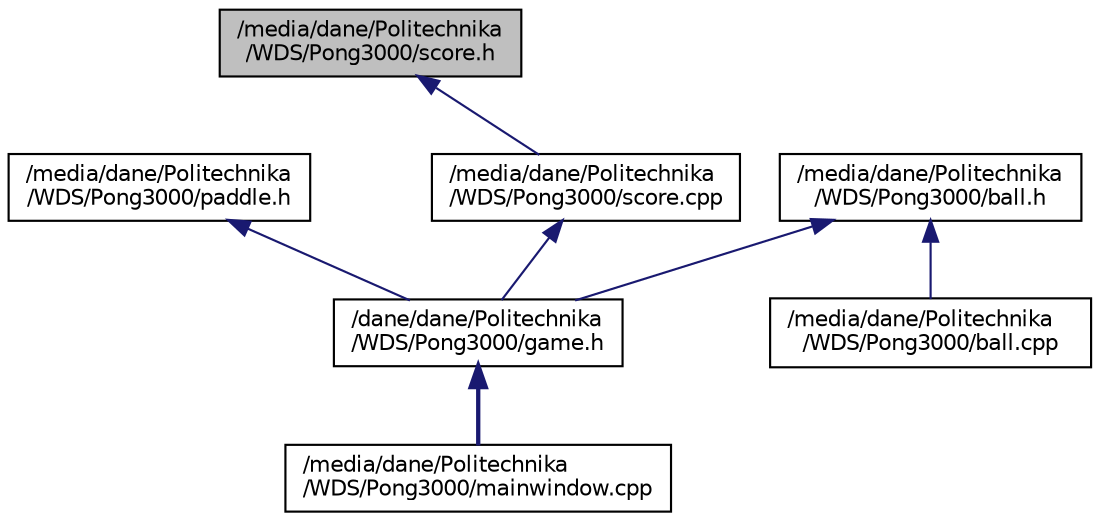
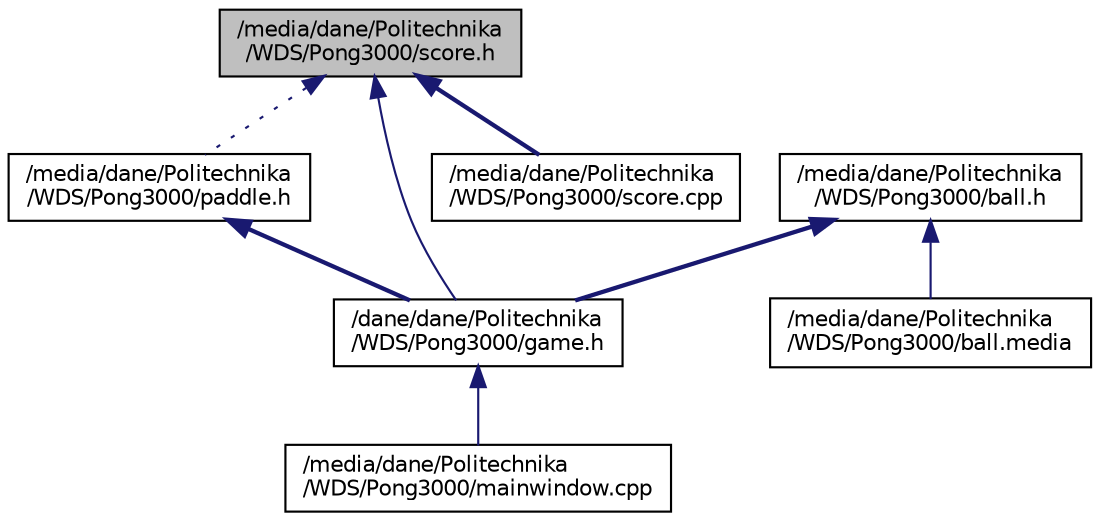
none -> (256, 121)
(488, 121) -> (488, 121)
(694, 263) -> (694, 263)
(329, 265) -> (329, 265)
(525, 269) -> (405, 204)
(931, 333) -> (931, 333)
(478, 416) -> (478, 416)
